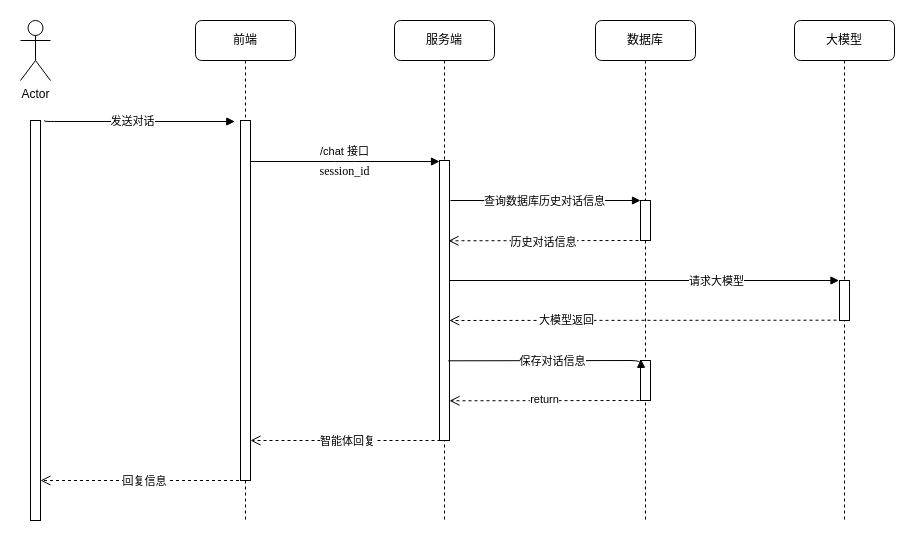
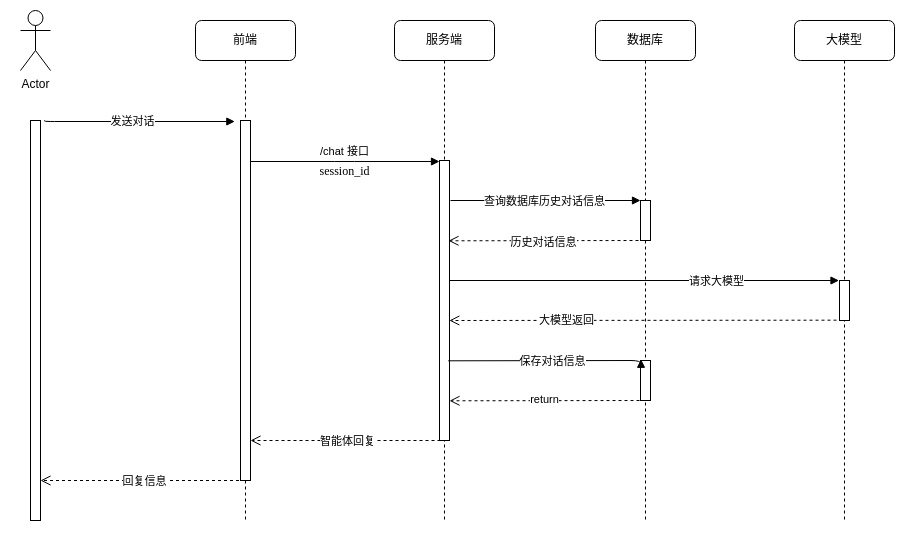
(36, 51) -> (36, 41)
